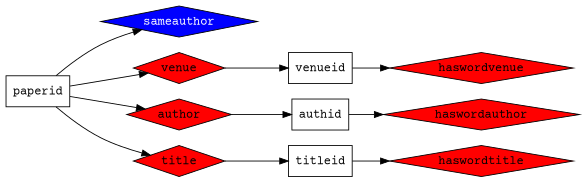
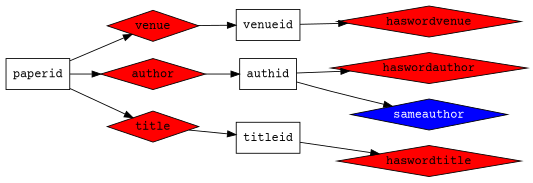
(92, 49) -> (340, 94)
